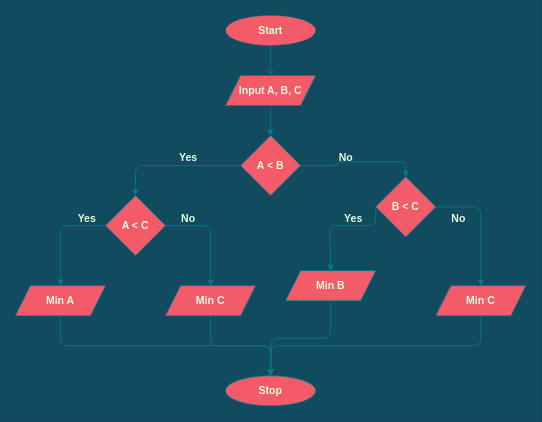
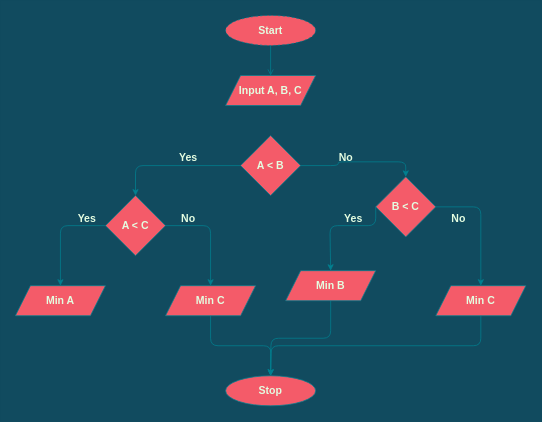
(270, 117) -> none
(123, 345) -> none
